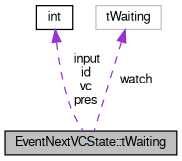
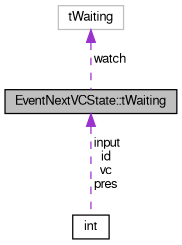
(65, 88) -> (91, 171)
